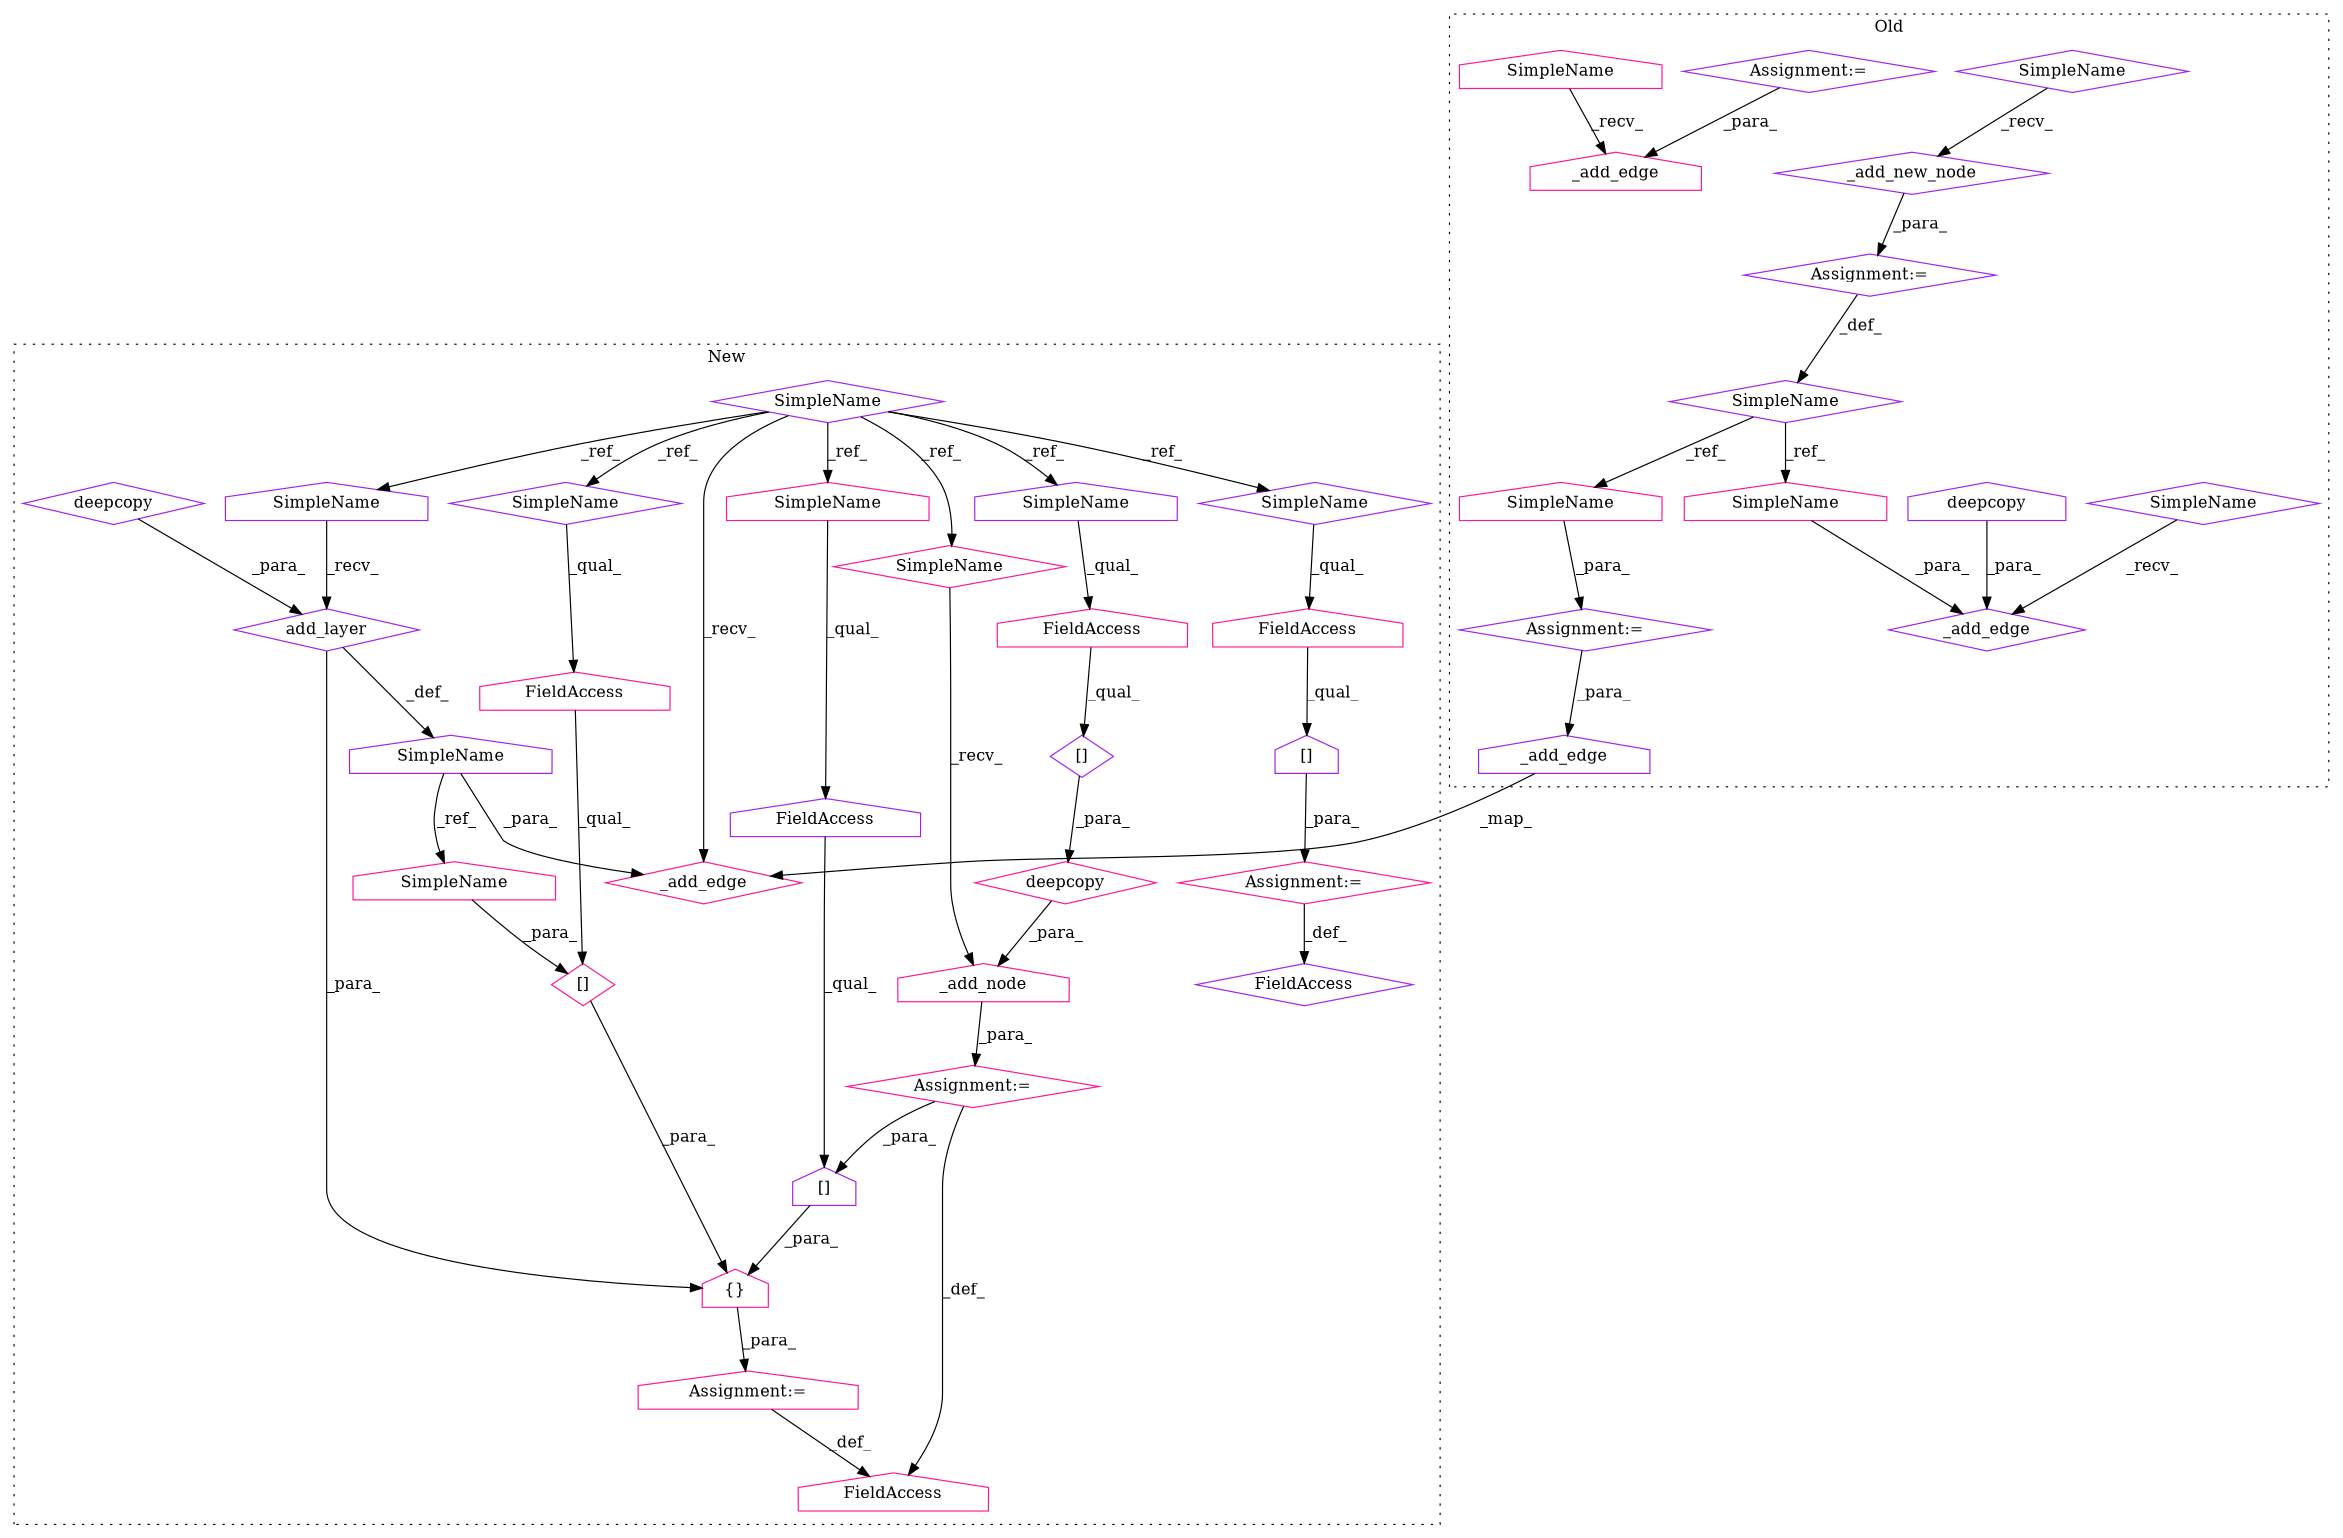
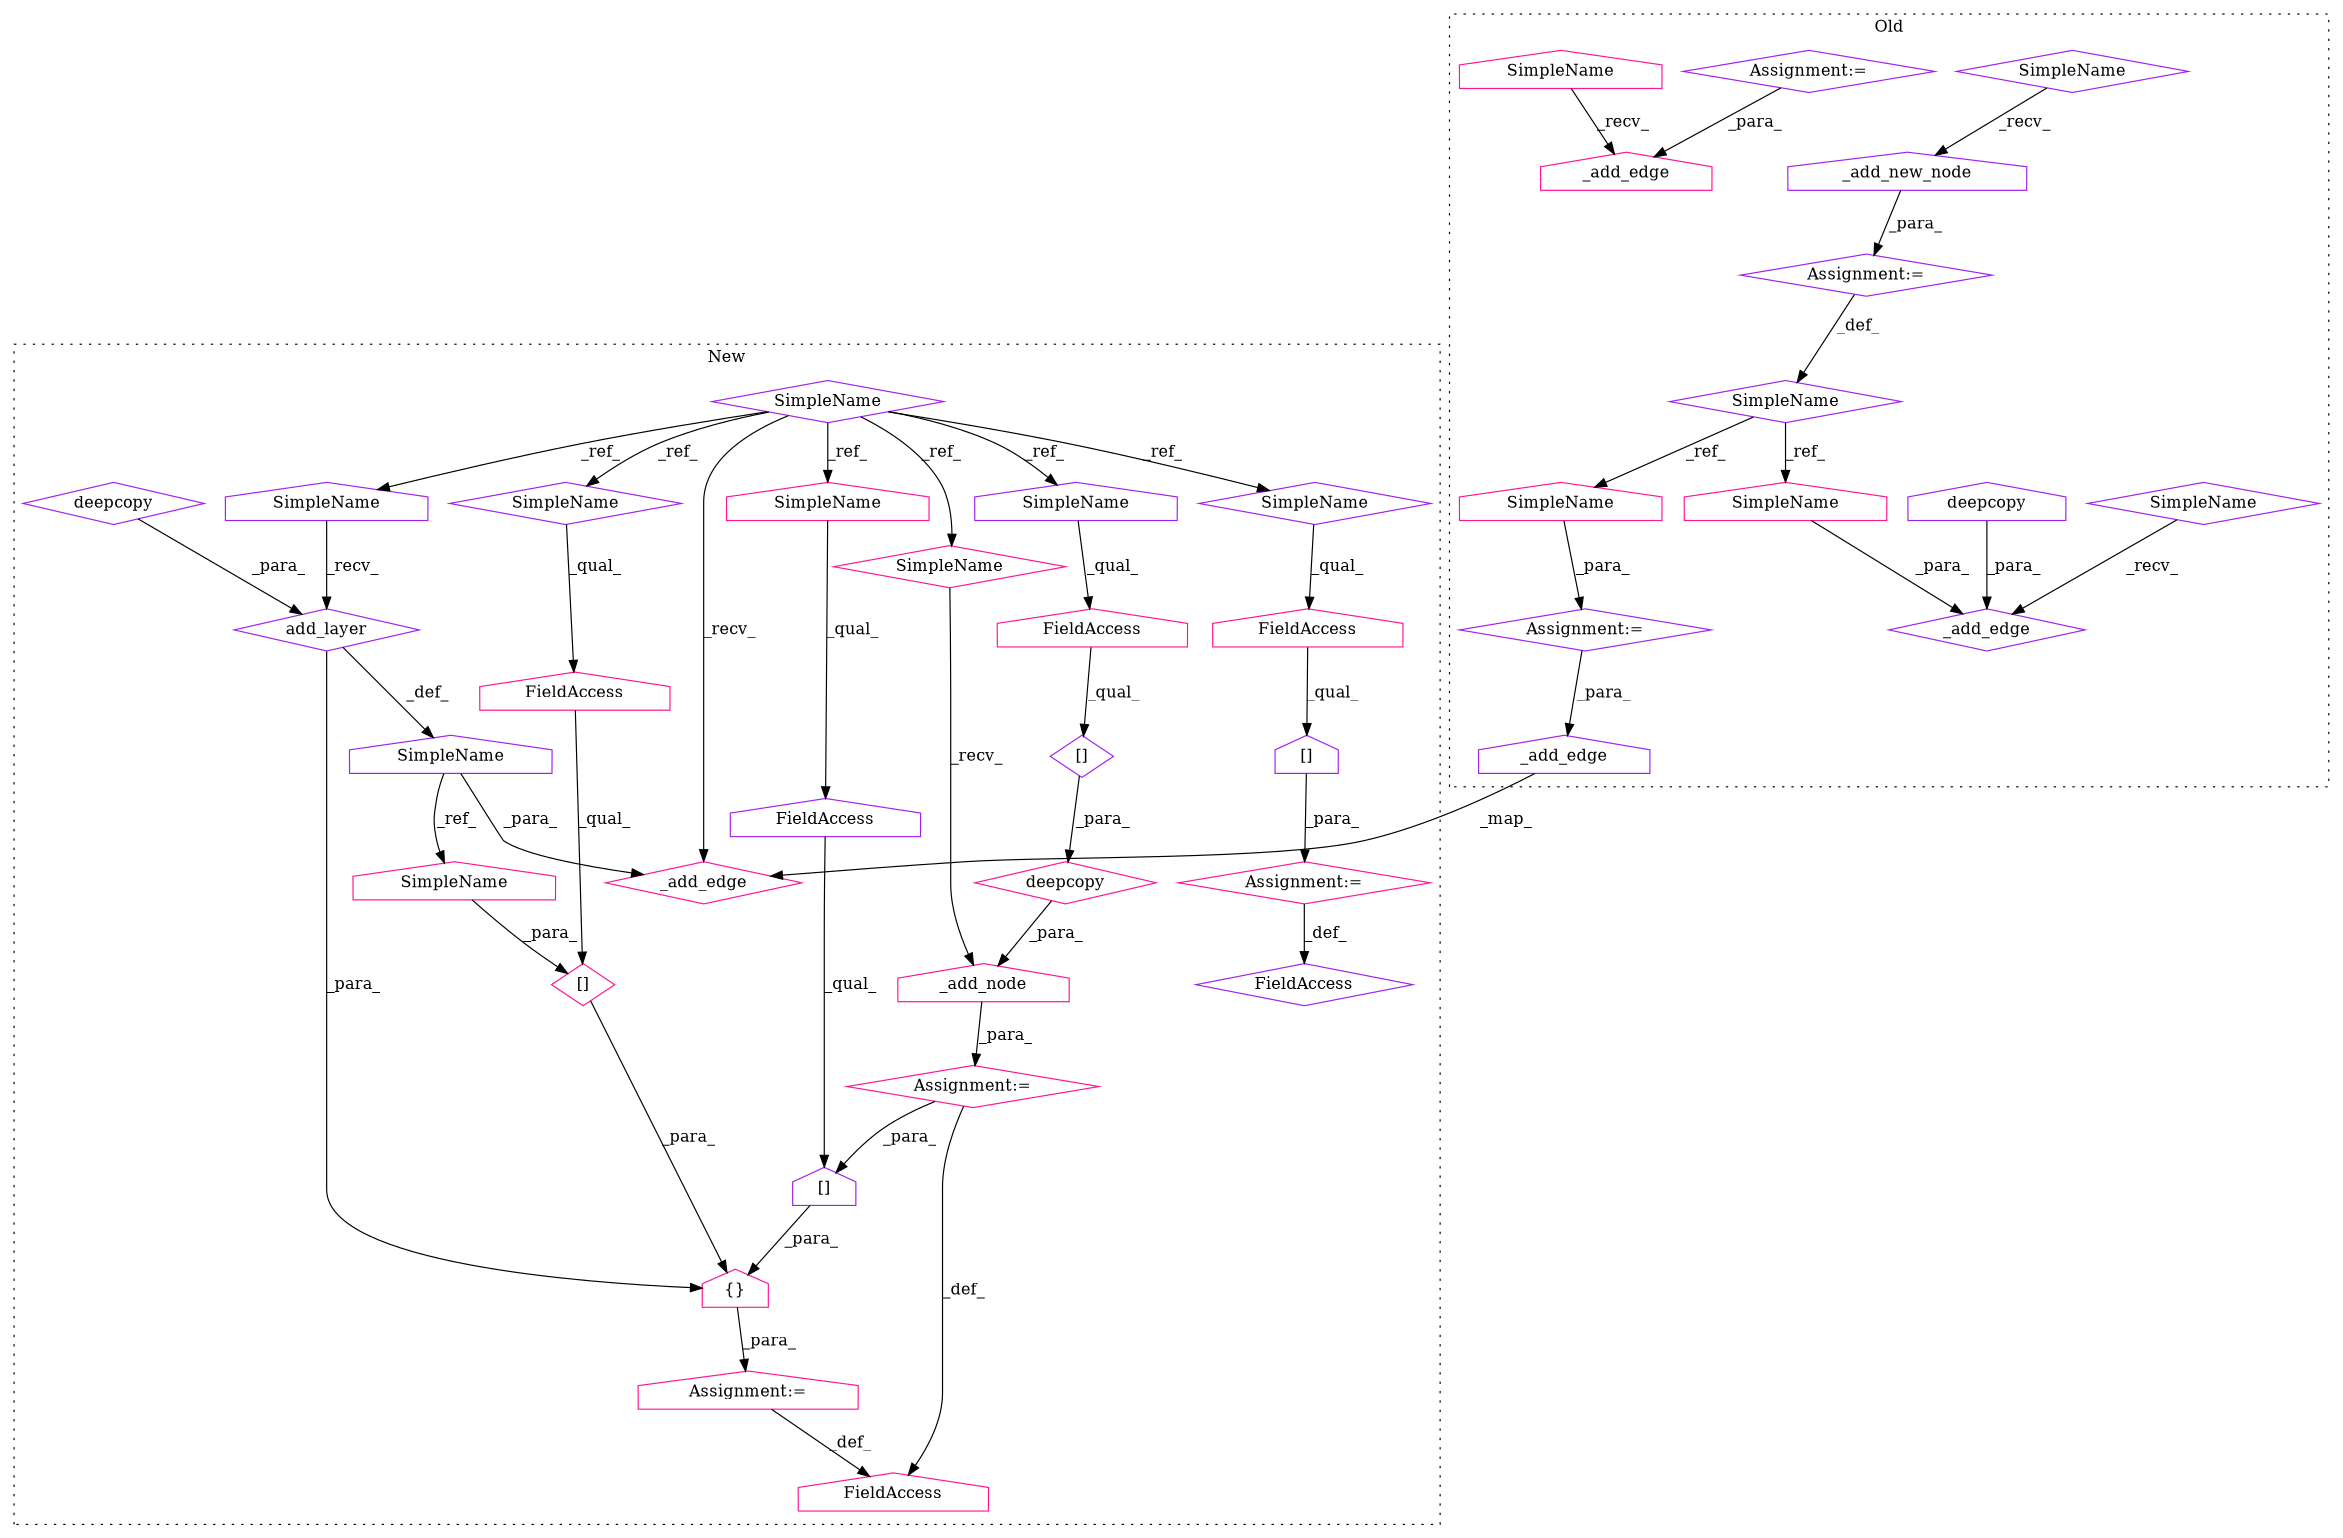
(1912, 173) -> (1907, 173)
